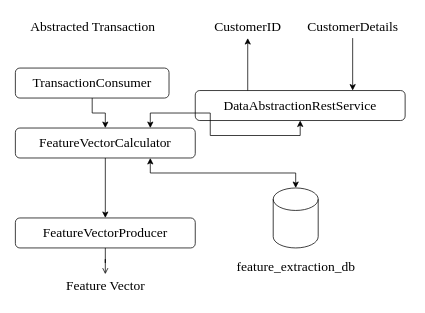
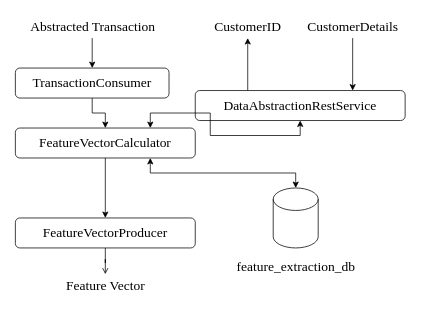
none -> (92, 50)
